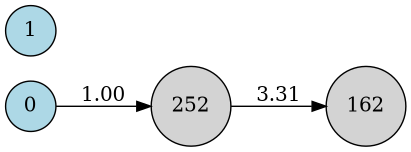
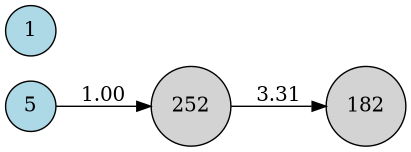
(31, 106) -> (31, 106)
(366, 106) -> (366, 106)
